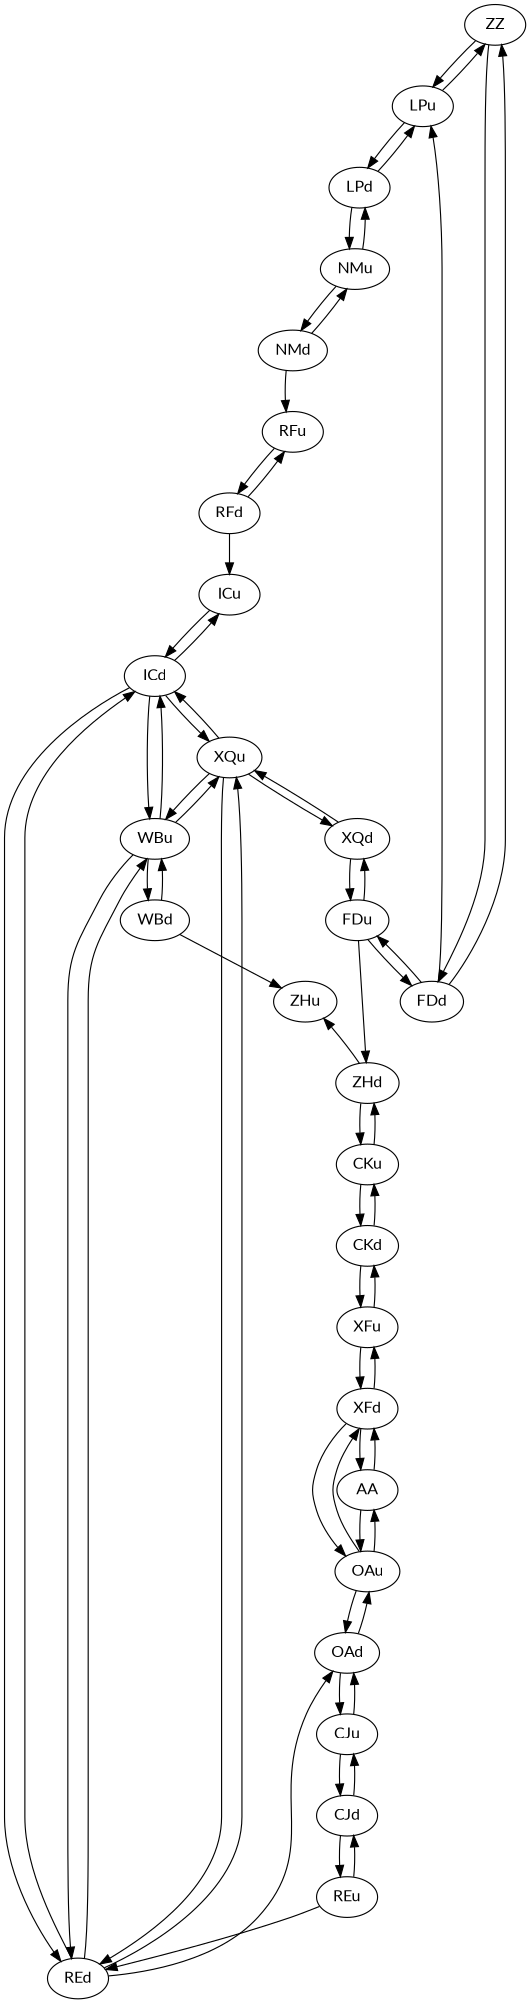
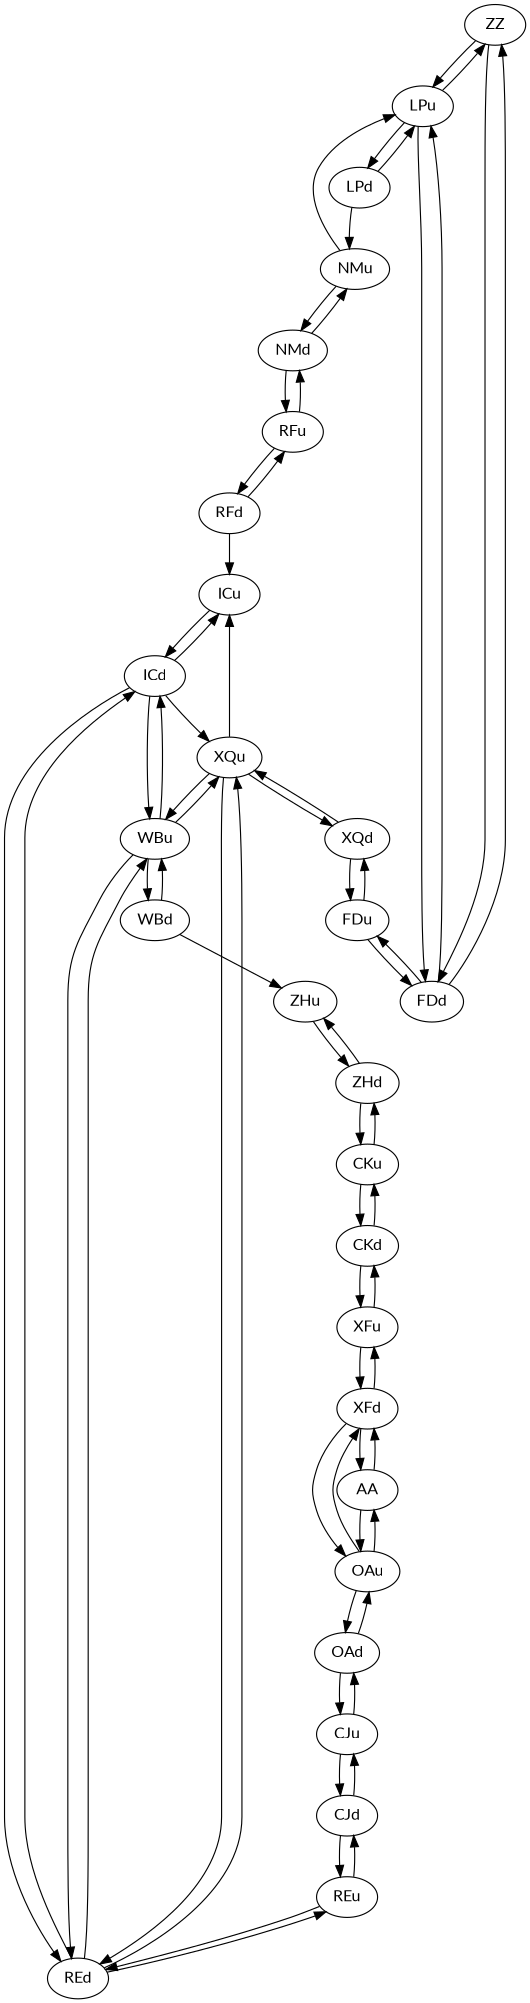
(364, 234) -> (317, 171)
none -> (300, 397)
none -> (422, 548)
(201, 718) -> (230, 682)
(362, 996) -> (327, 1040)
(282, 1880) -> (212, 1947)
